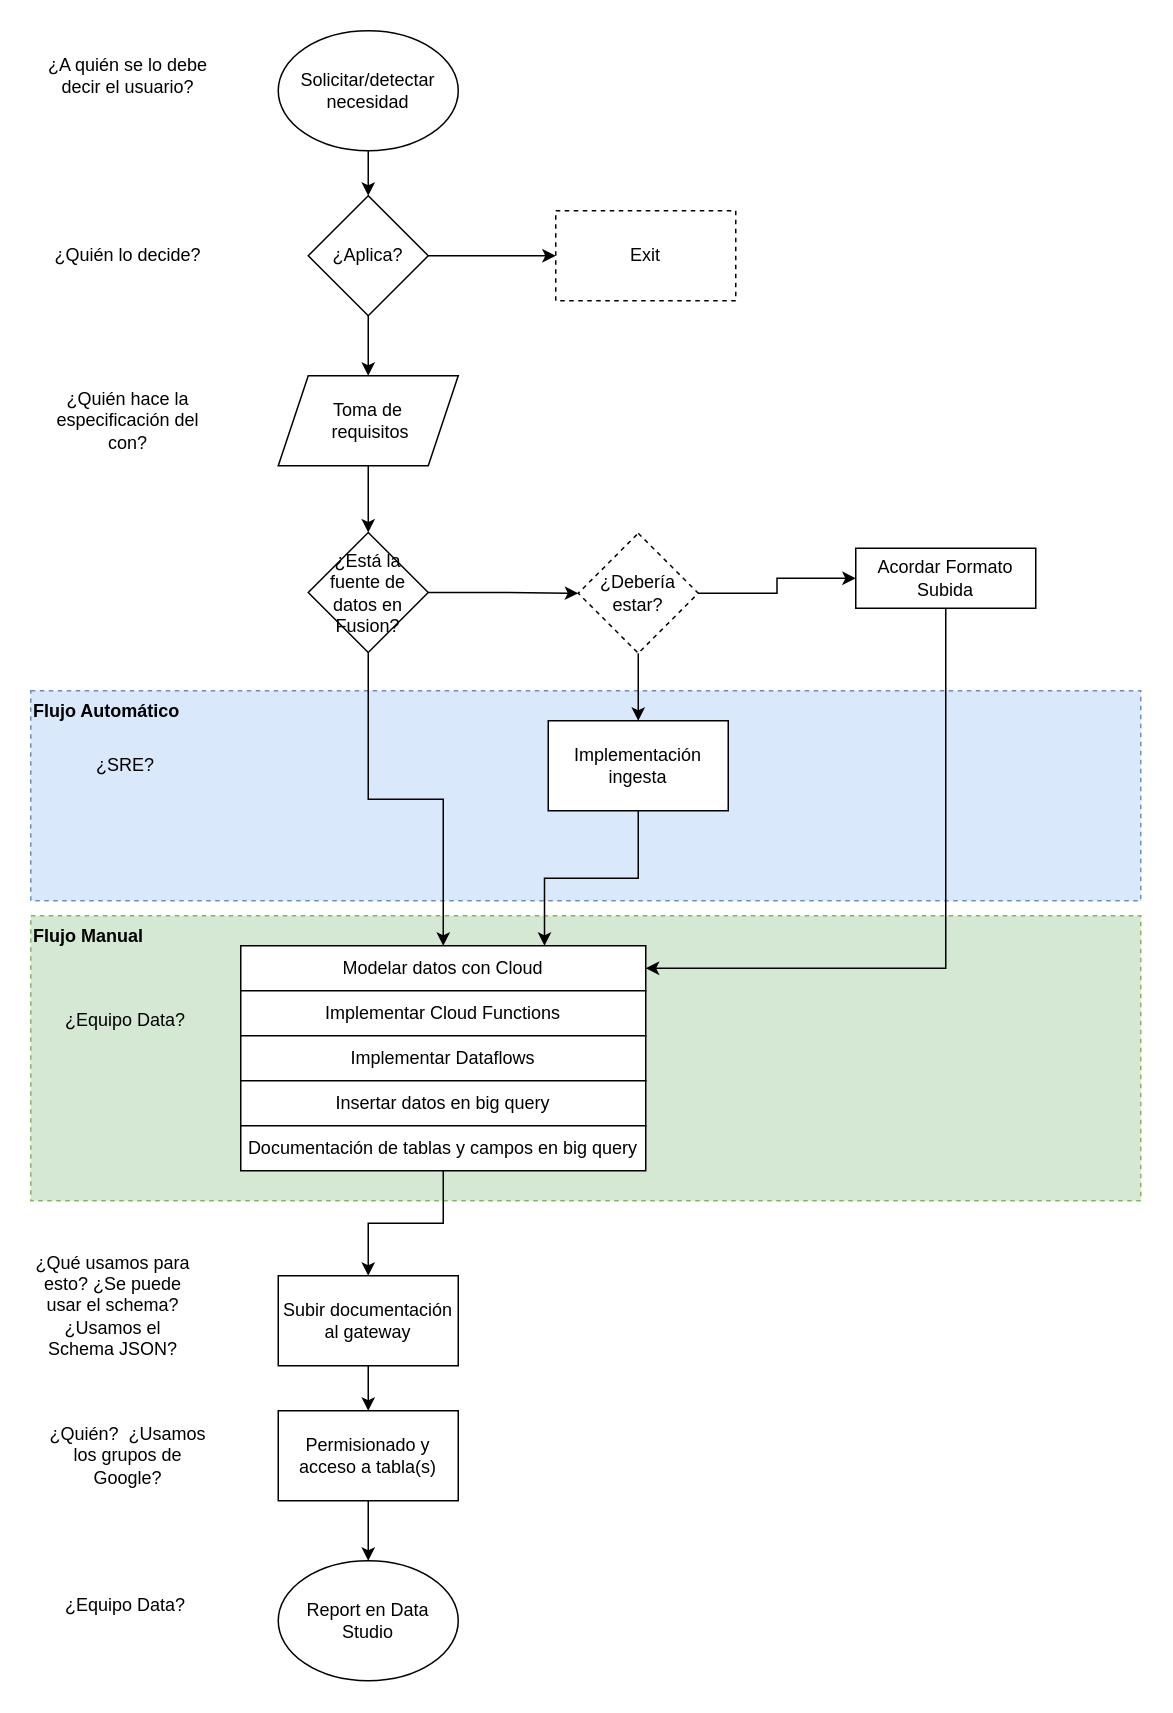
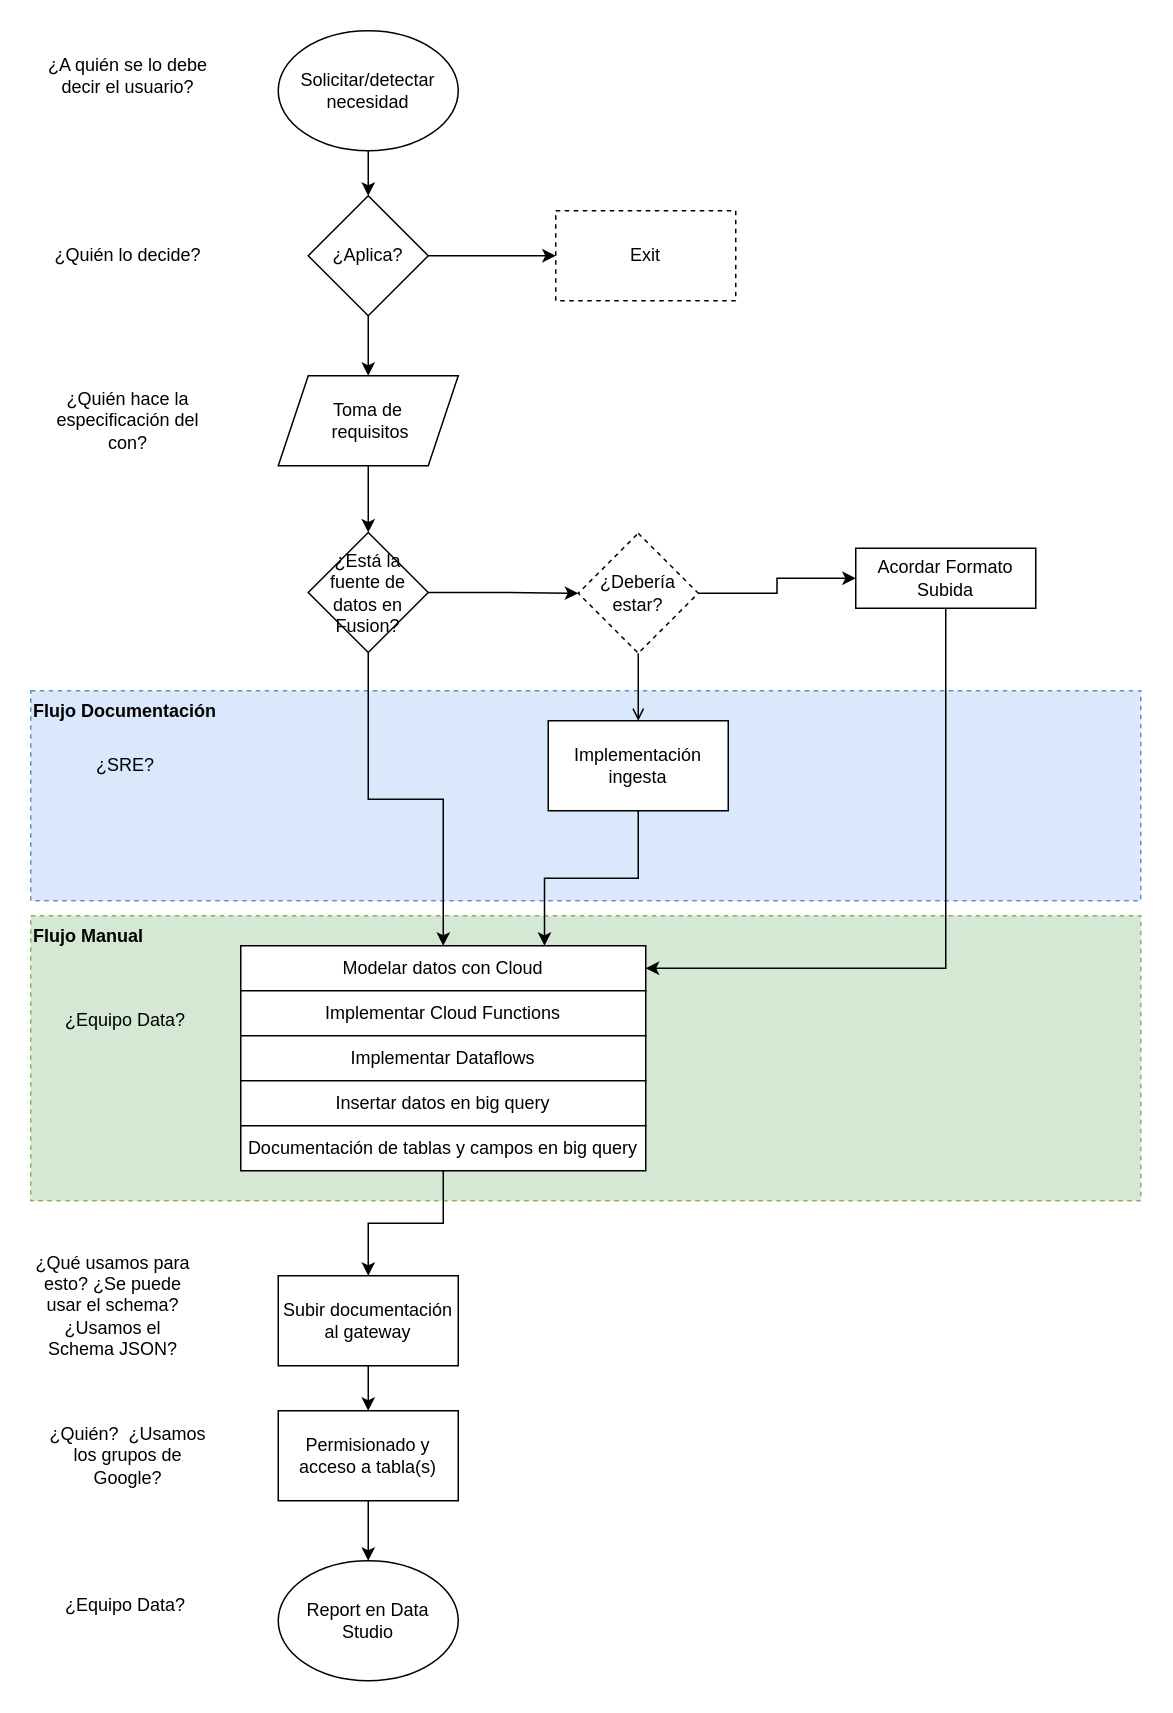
(638, 709) -> (638, 711)
(107, 712) -> (122, 712)
